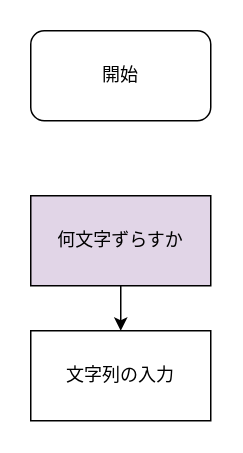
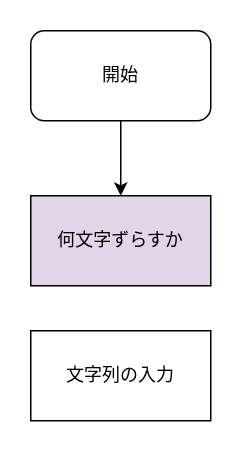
none -> (121, 153)
(121, 303) -> none
